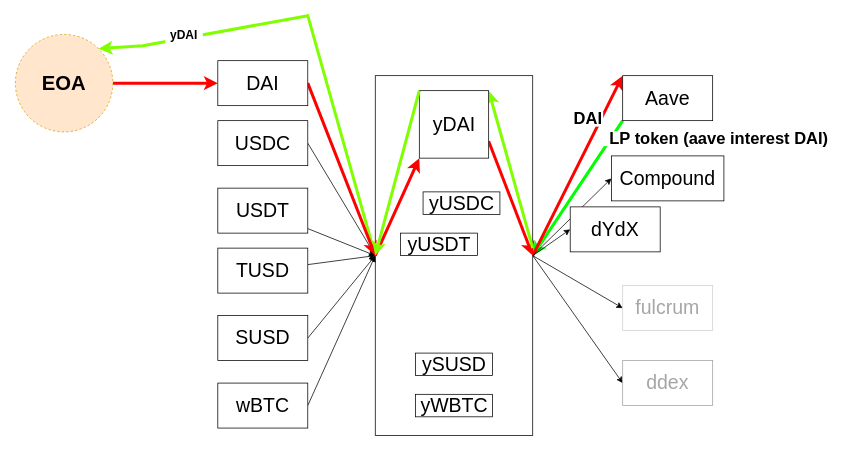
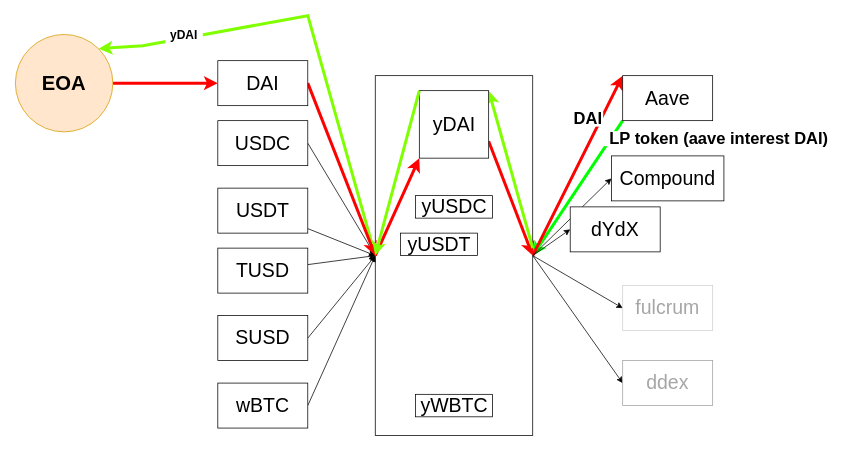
(64, 83) -> (64, 83)
(462, 203) -> (454, 207)
(454, 364) -> none
